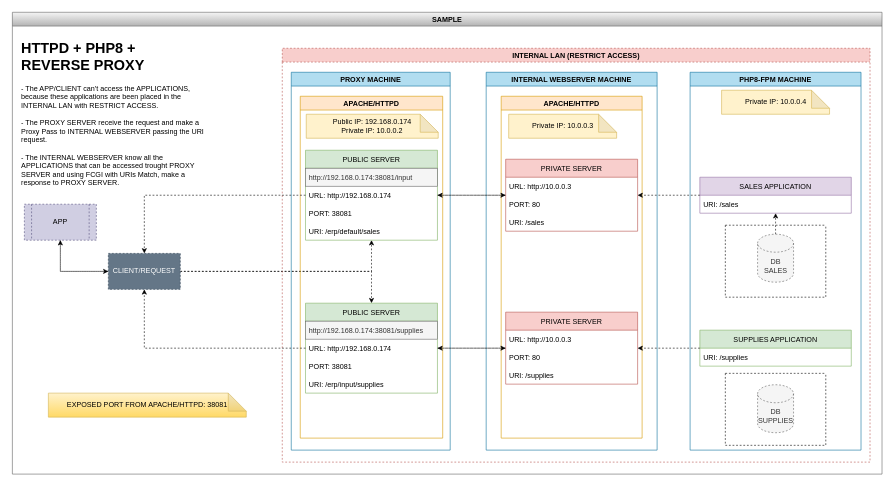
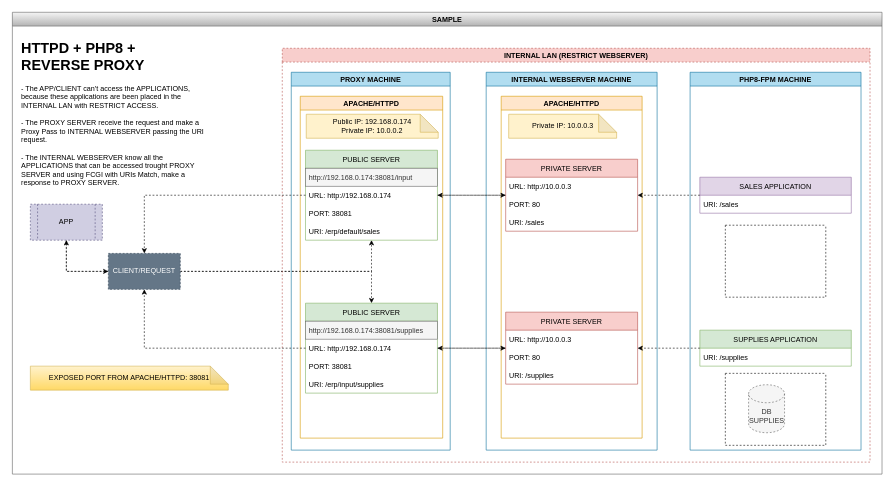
(576, 56) -> (576, 56)
(776, 102) -> none
(60, 222) -> (66, 222)
(776, 226) -> none
(776, 258) -> none
(147, 405) -> (129, 378)
(776, 409) -> (767, 409)
